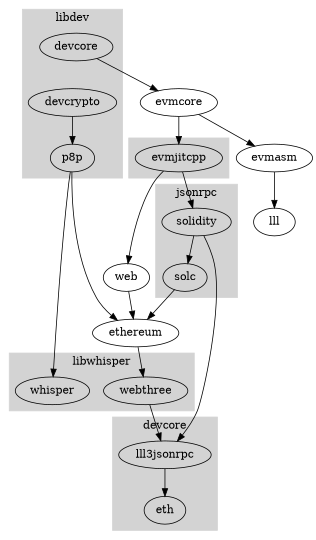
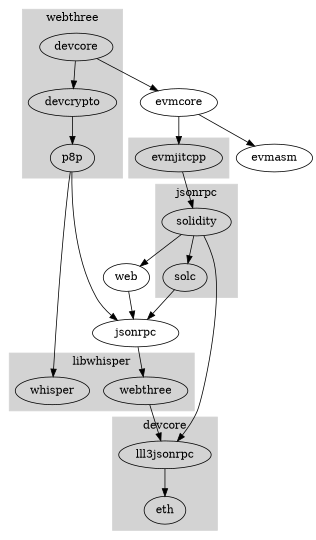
(72, 18) -> (72, 18)
none -> (75, 71)
(140, 211) -> (164, 248)
(274, 222) -> none
(136, 333) -> (136, 333)
